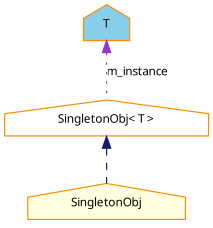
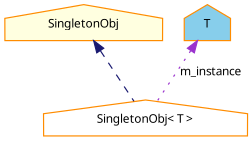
(107, 166) -> (117, 76)
